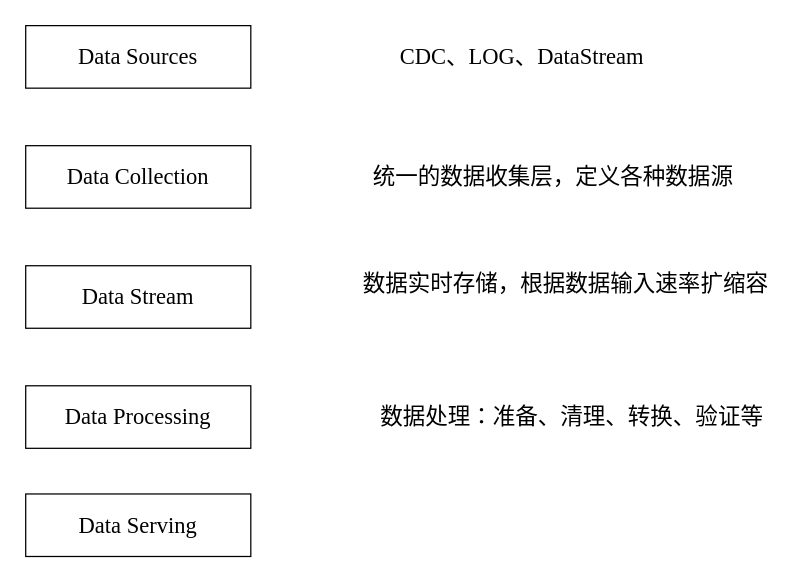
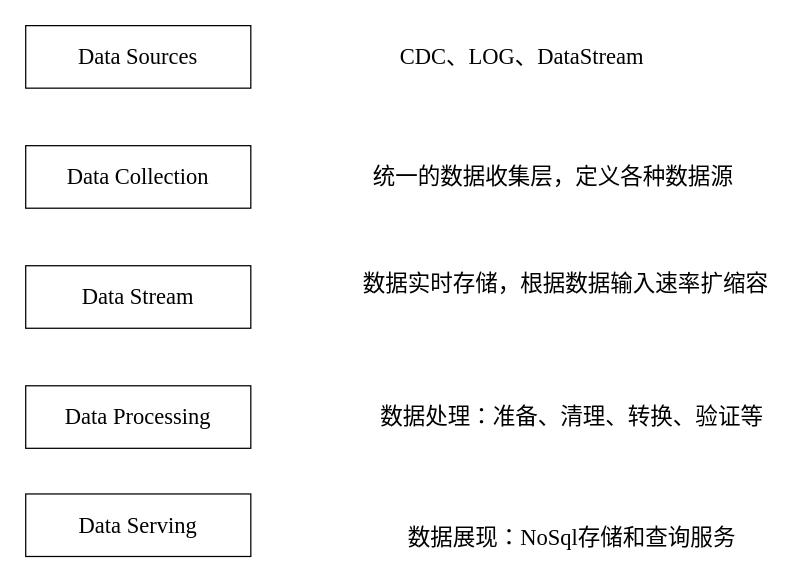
none -> (572, 538)
